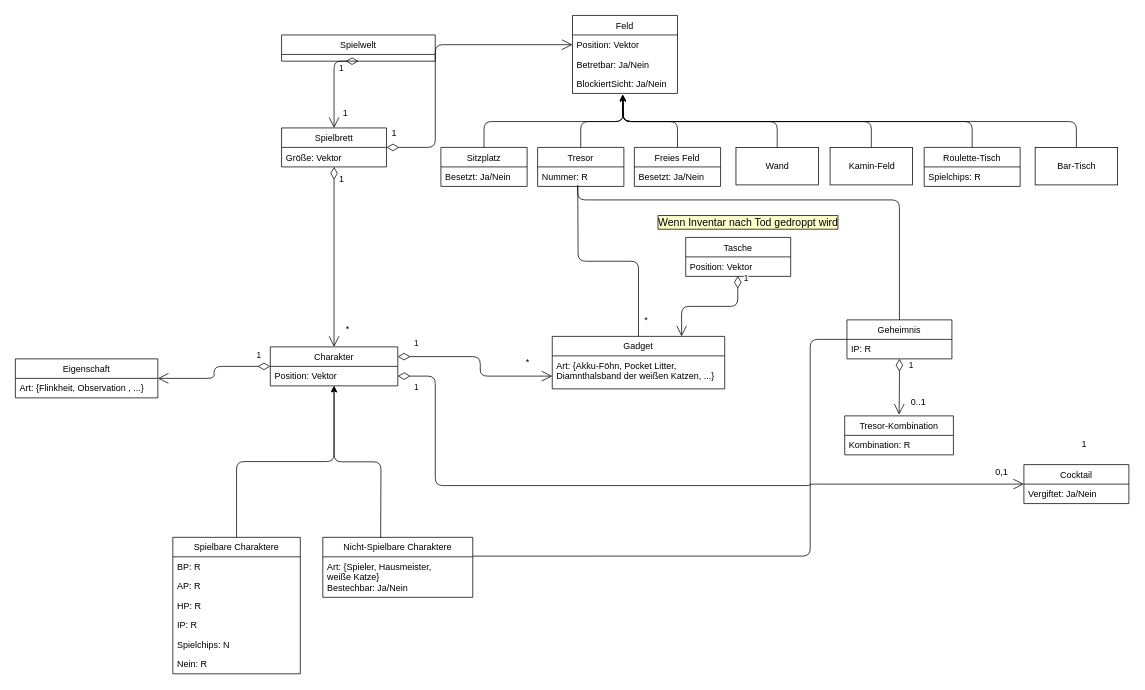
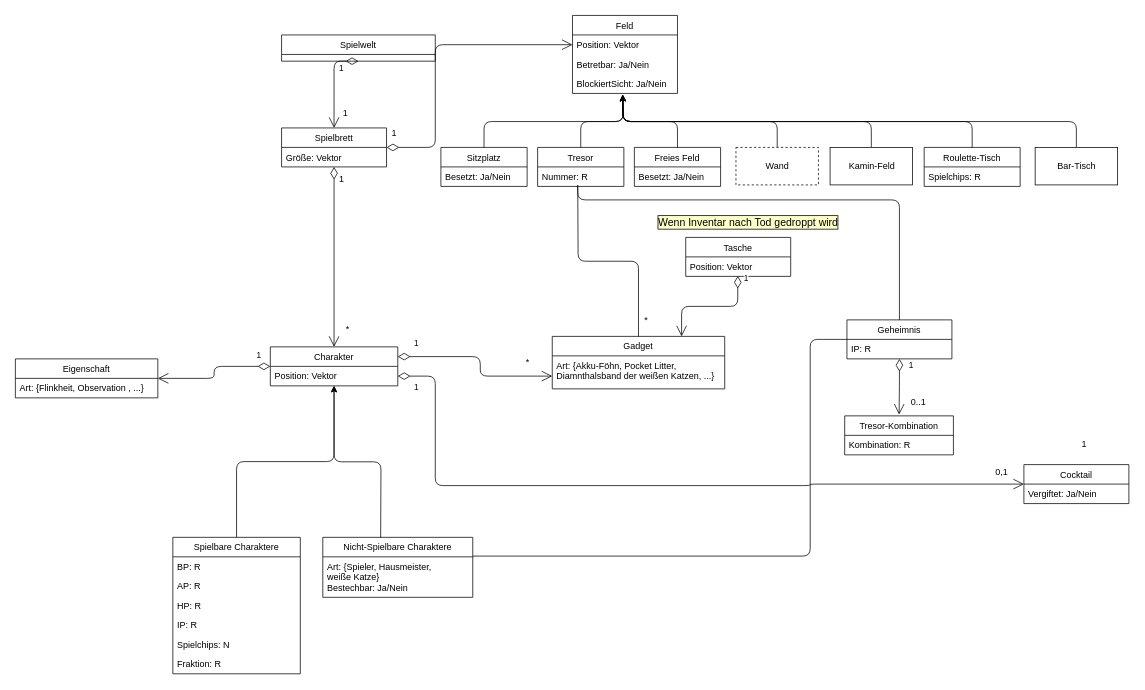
(777, 166) -> (777, 166)
(191, 665) -> (201, 665)
